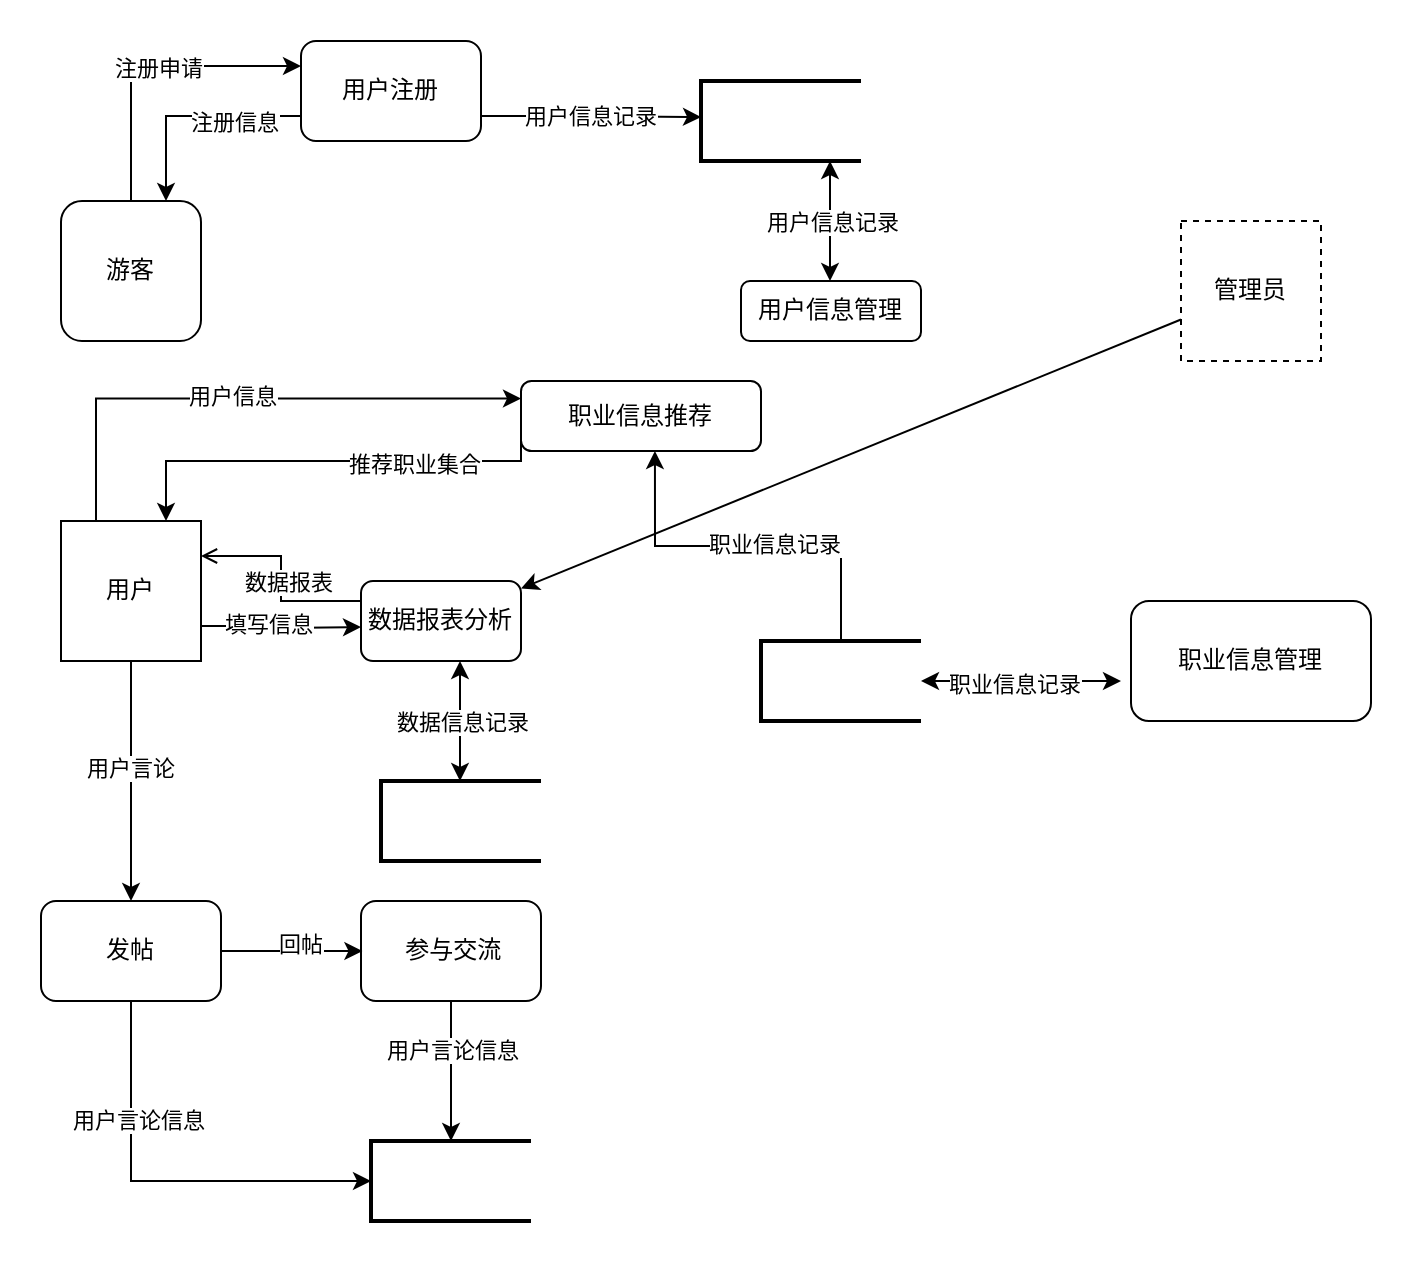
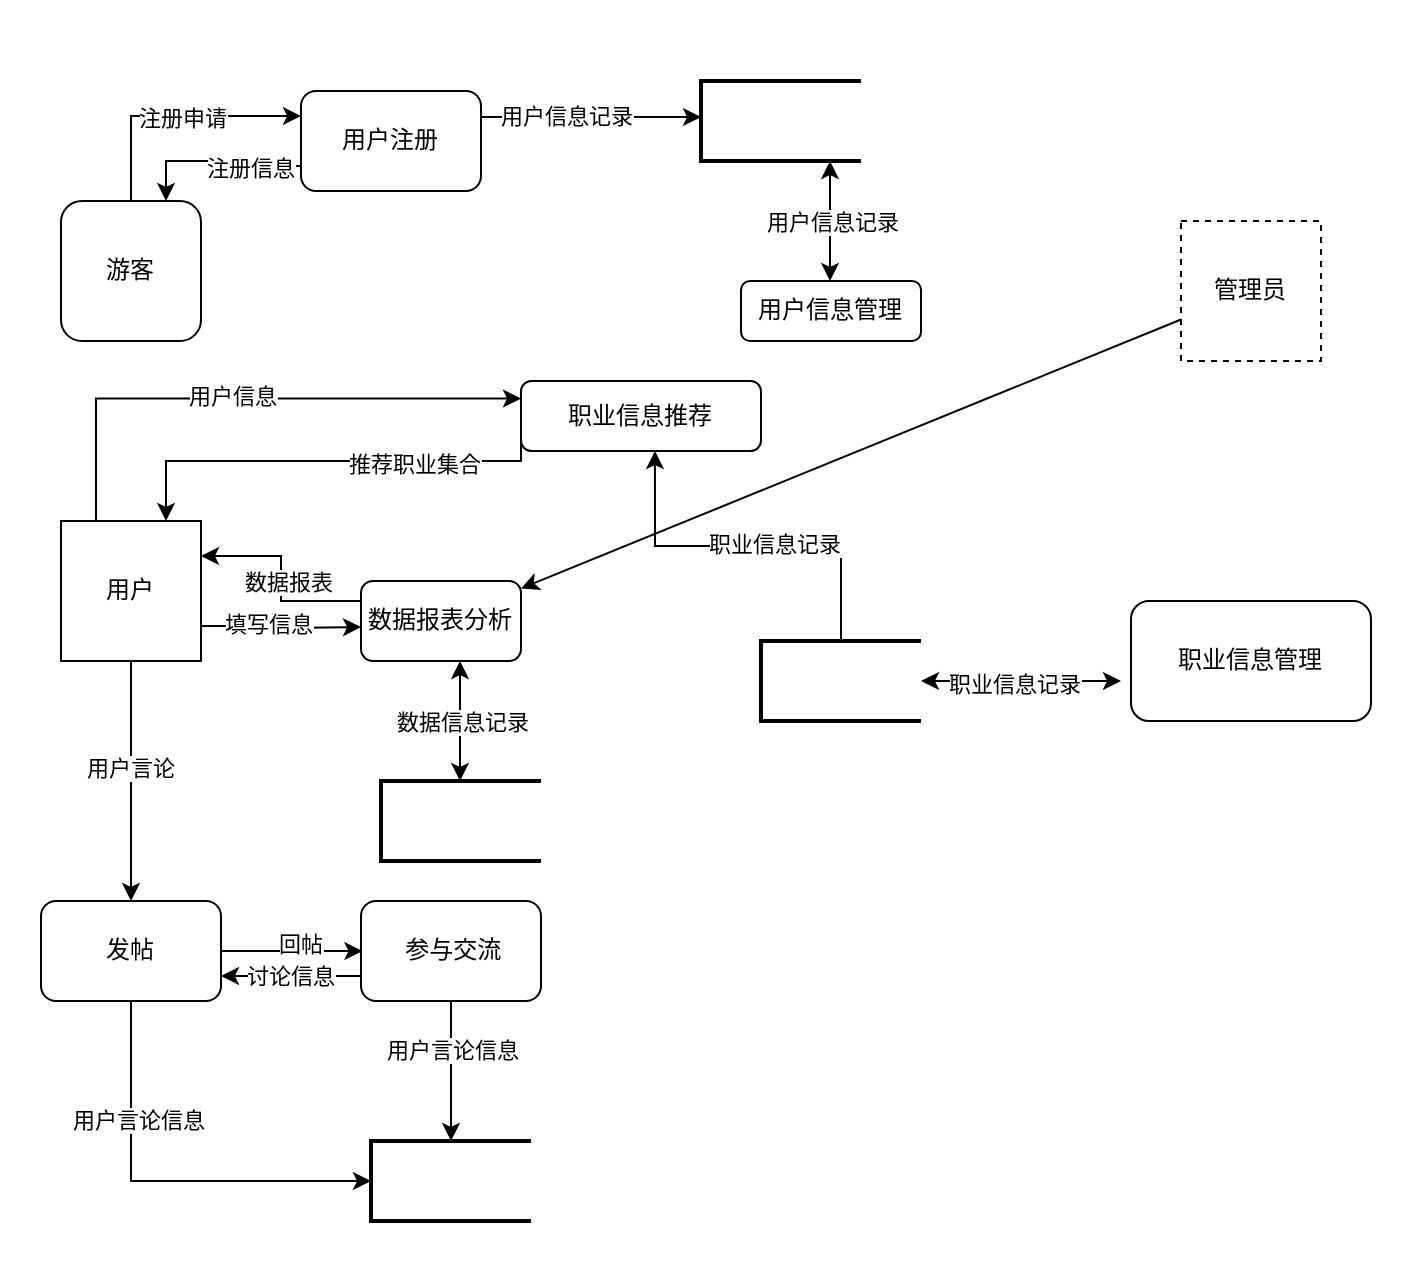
(391, 91) -> (391, 141)
(213, 556) -> (216, 556)
none -> (298, 976)
